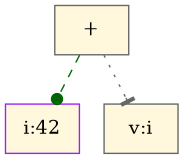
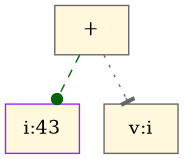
(42, 129) -> (42, 129)
